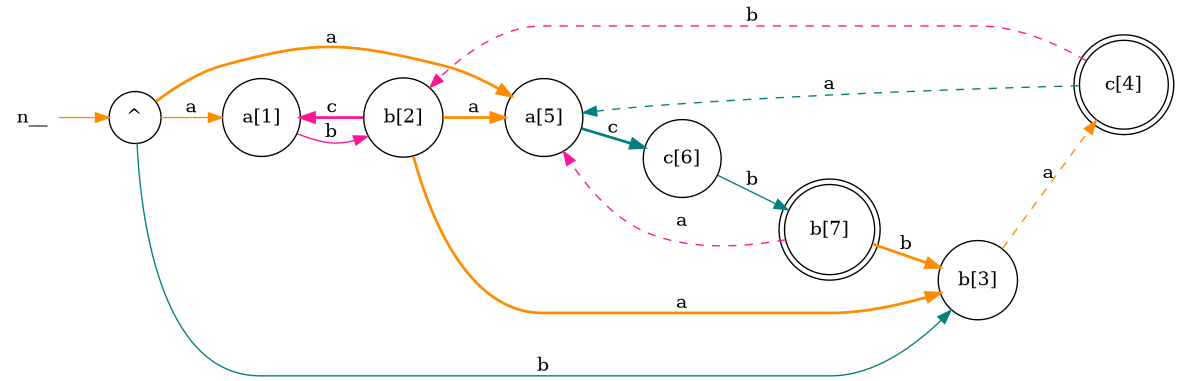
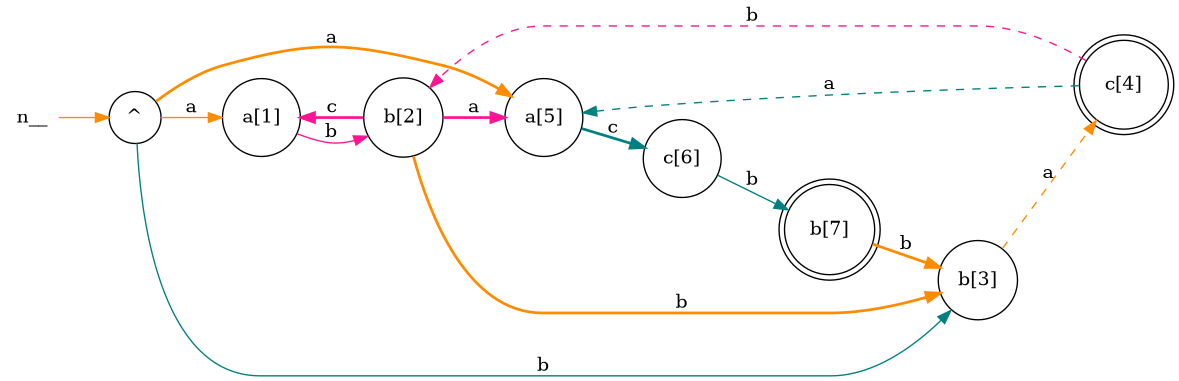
(467, 118) -> (467, 118)
(664, 238) -> none
(682, 303) -> (682, 303)
